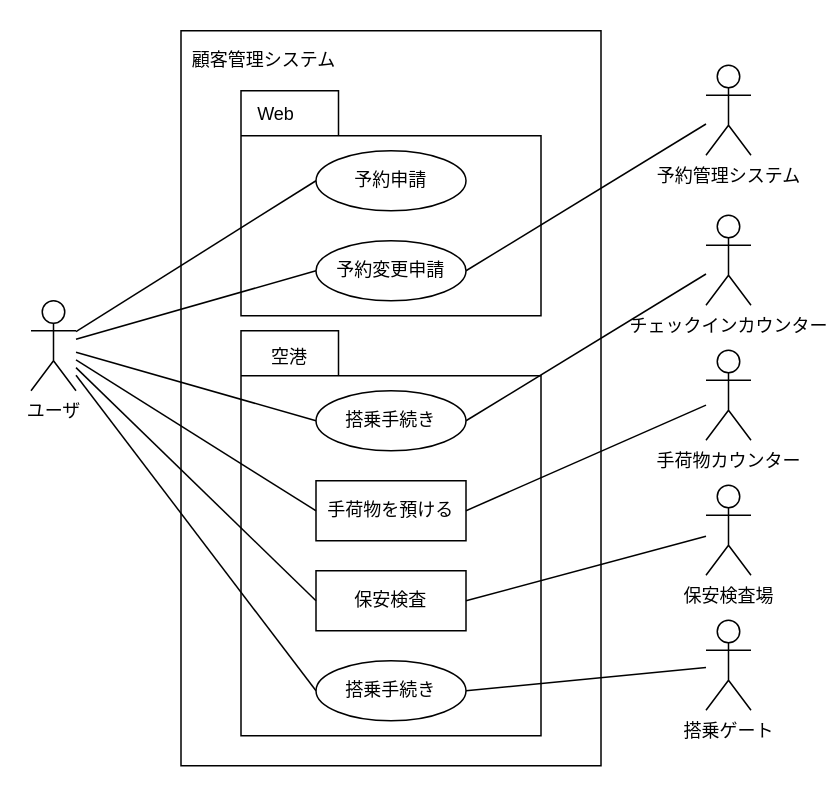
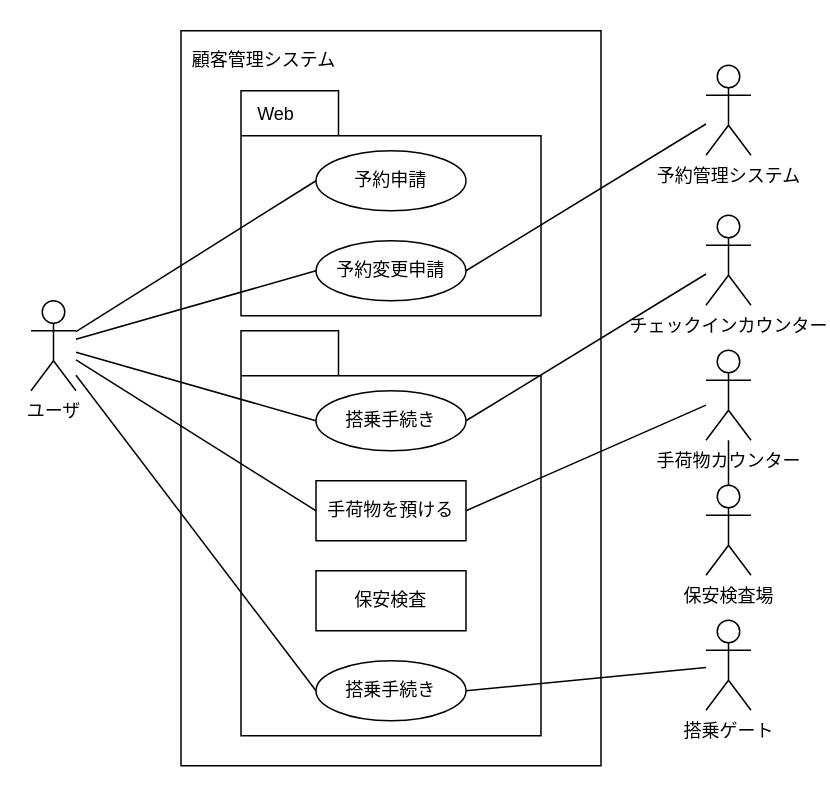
(289, 358) -> none
(196, 484) -> none
(586, 569) -> (728, 463)
